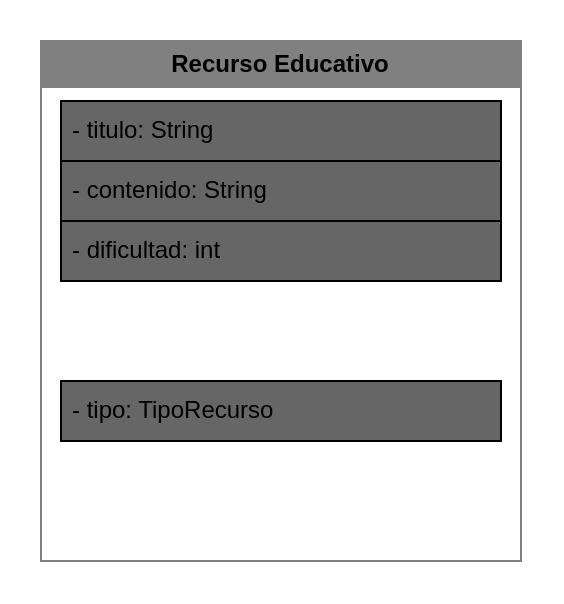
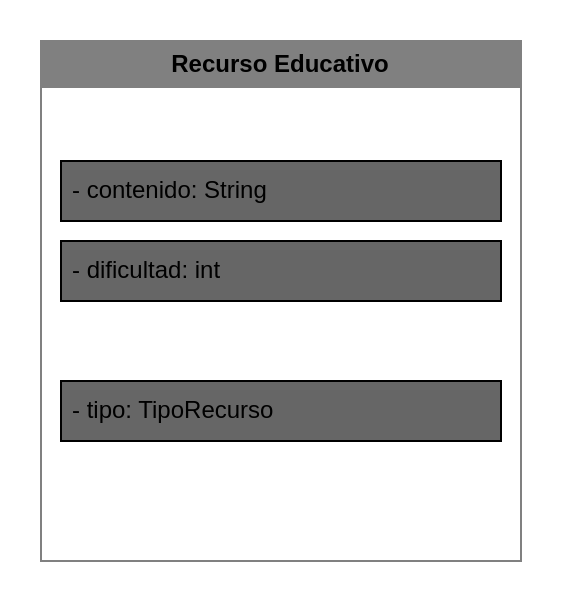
(281, 131) -> none
(281, 251) -> (281, 271)
